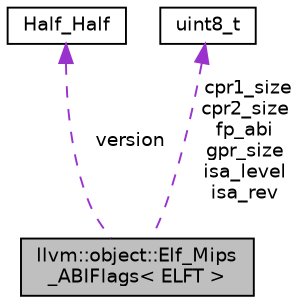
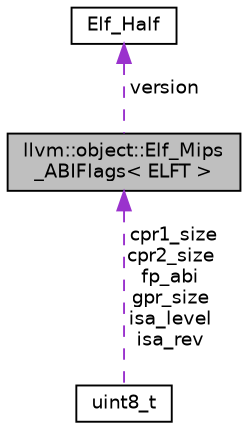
(67, 26) -> (124, 26)
(182, 152) -> (124, 298)
